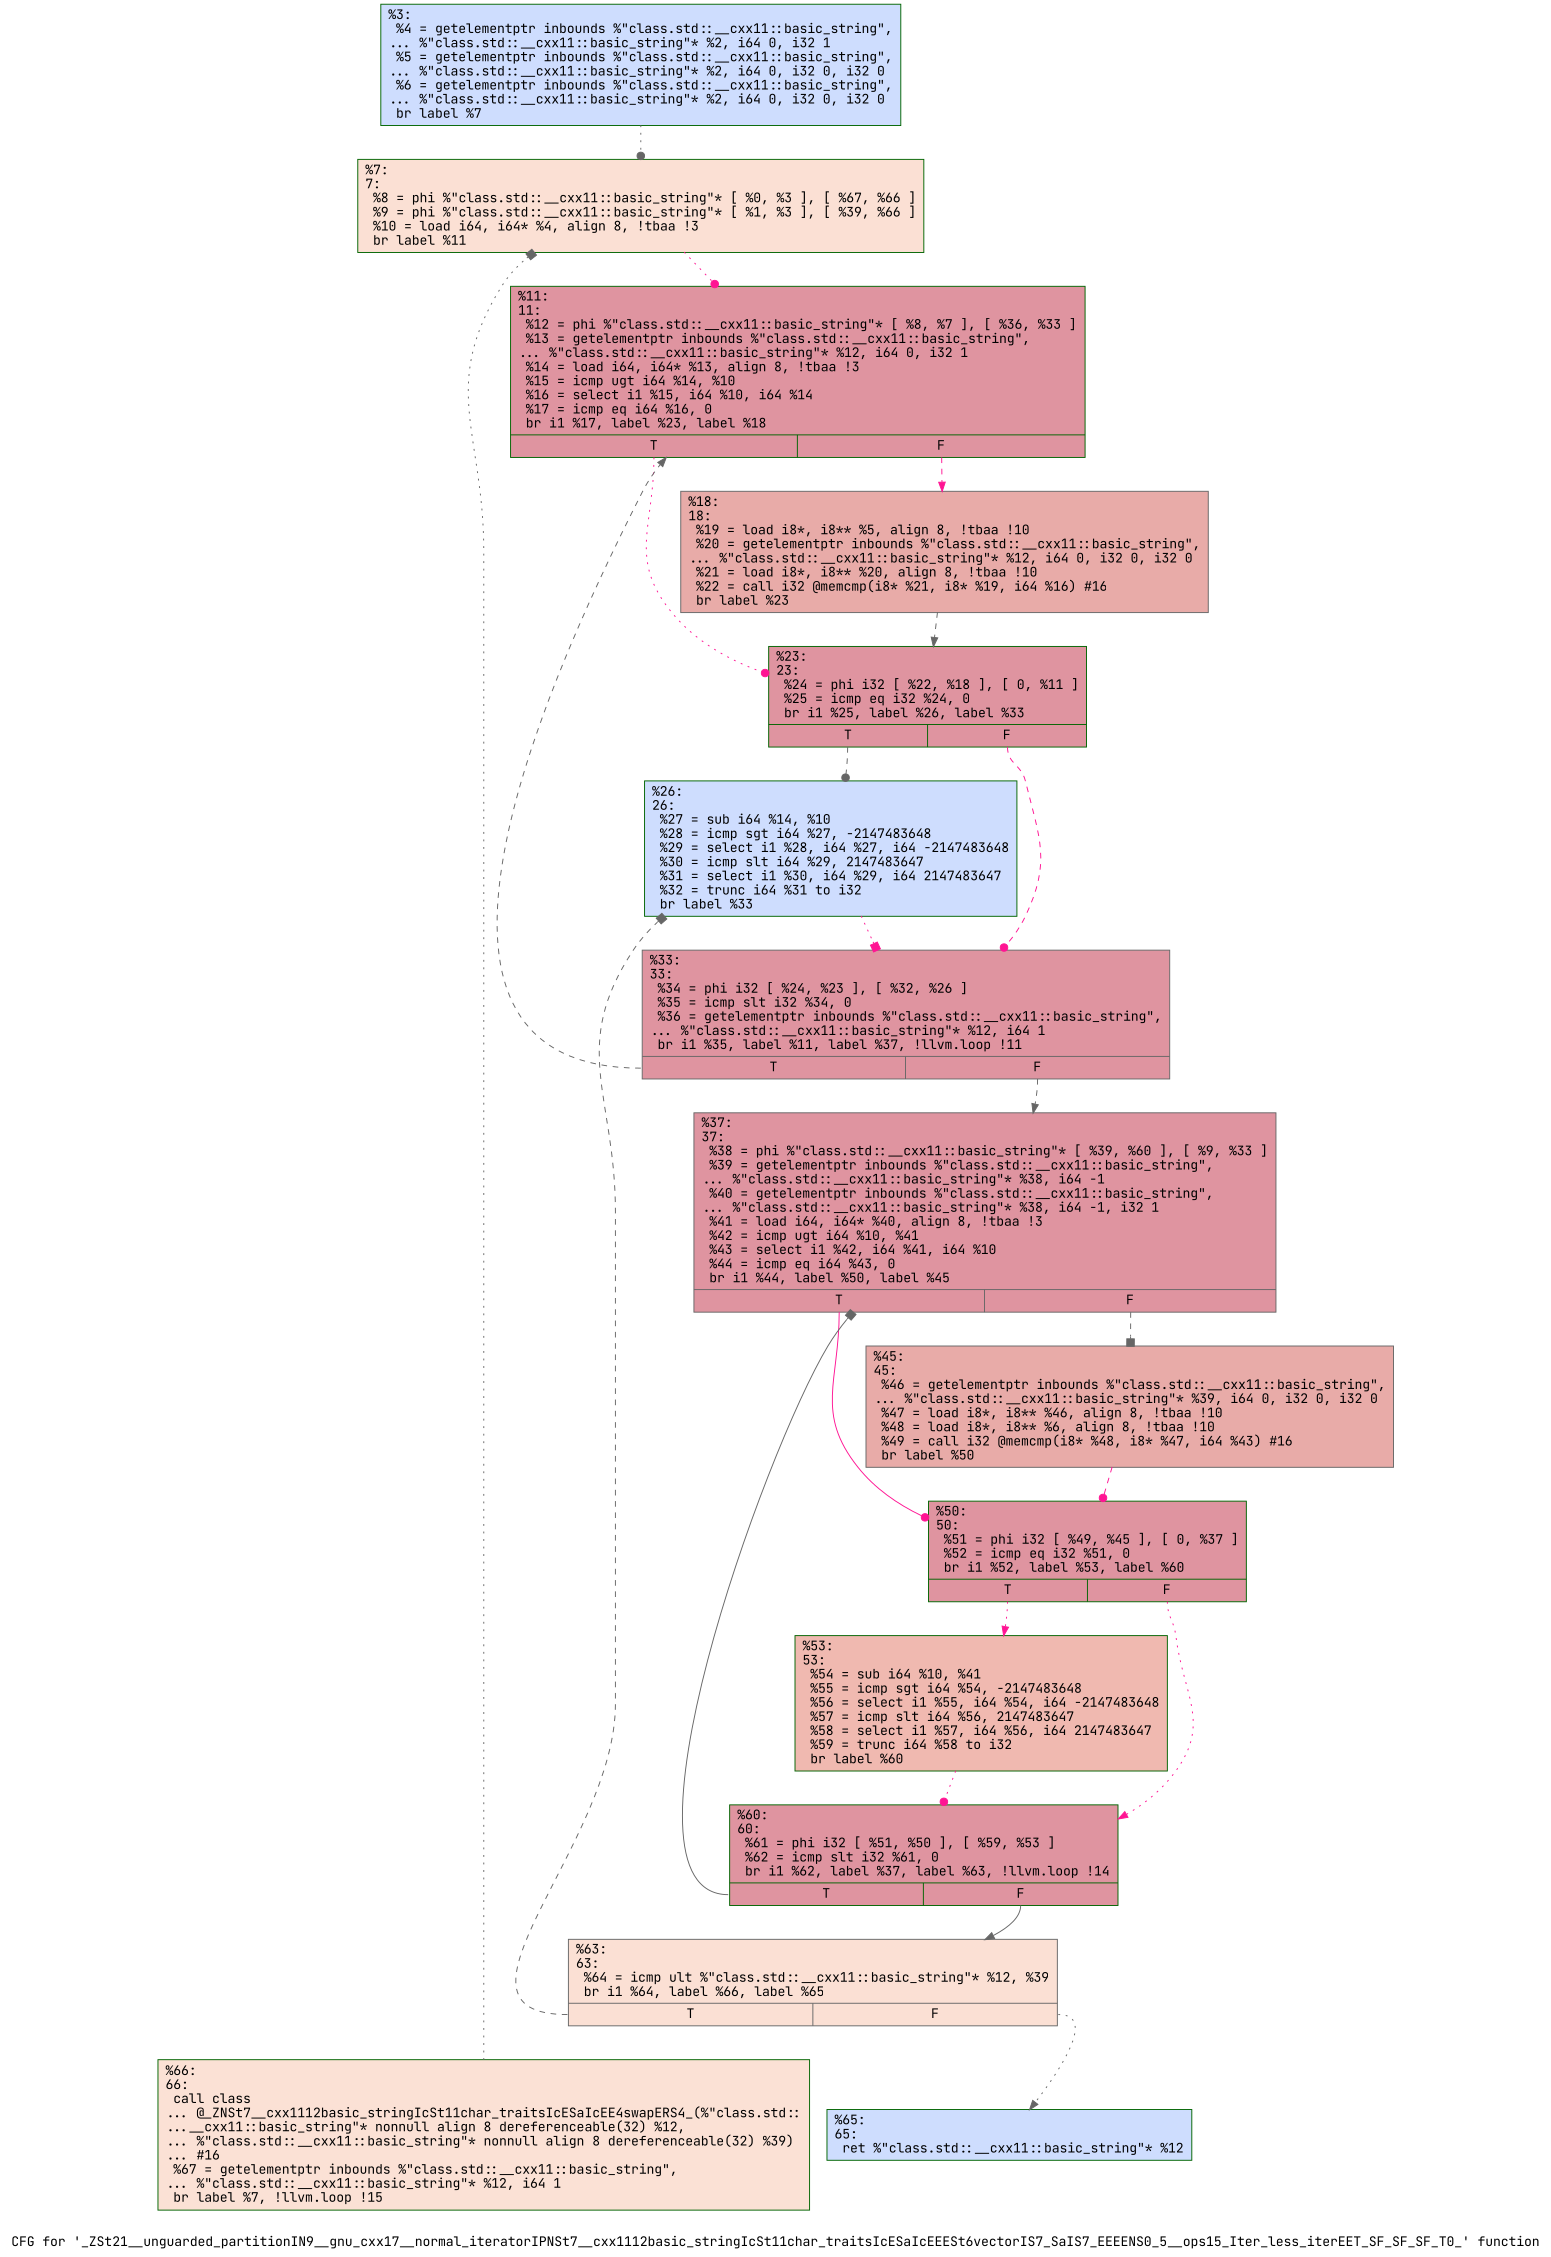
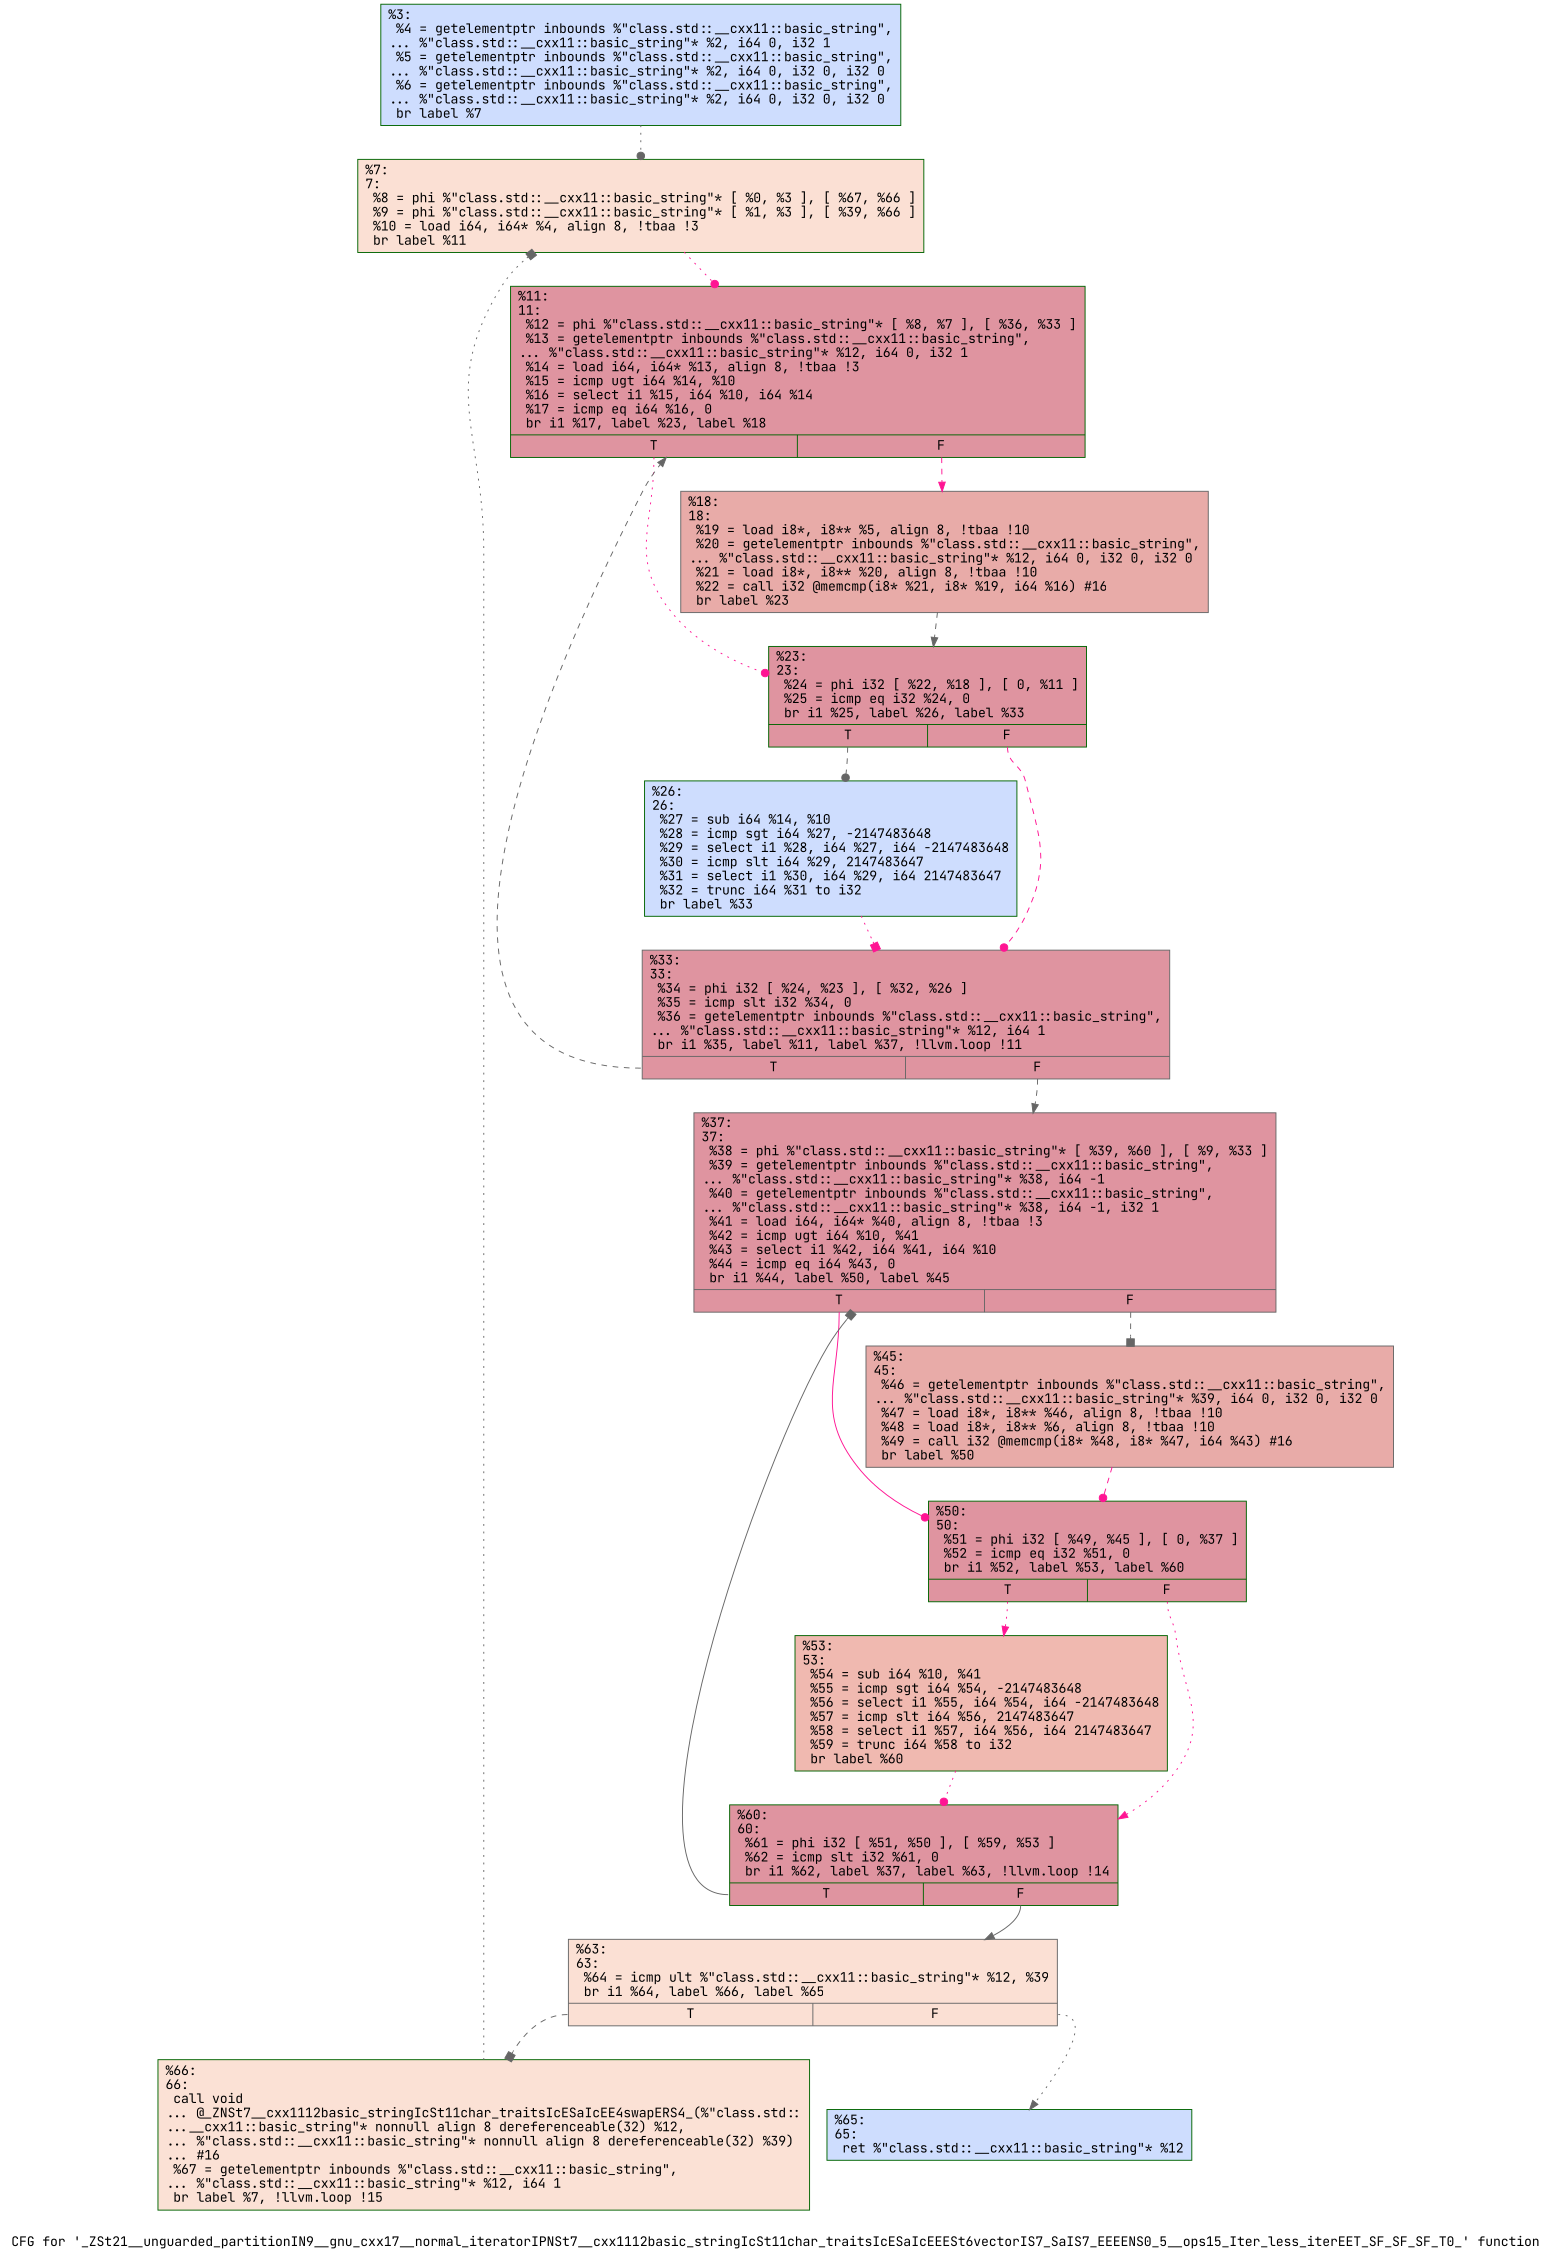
(615, 1487) -> (535, 2026)
(208, 2099) -> (205, 2099)
